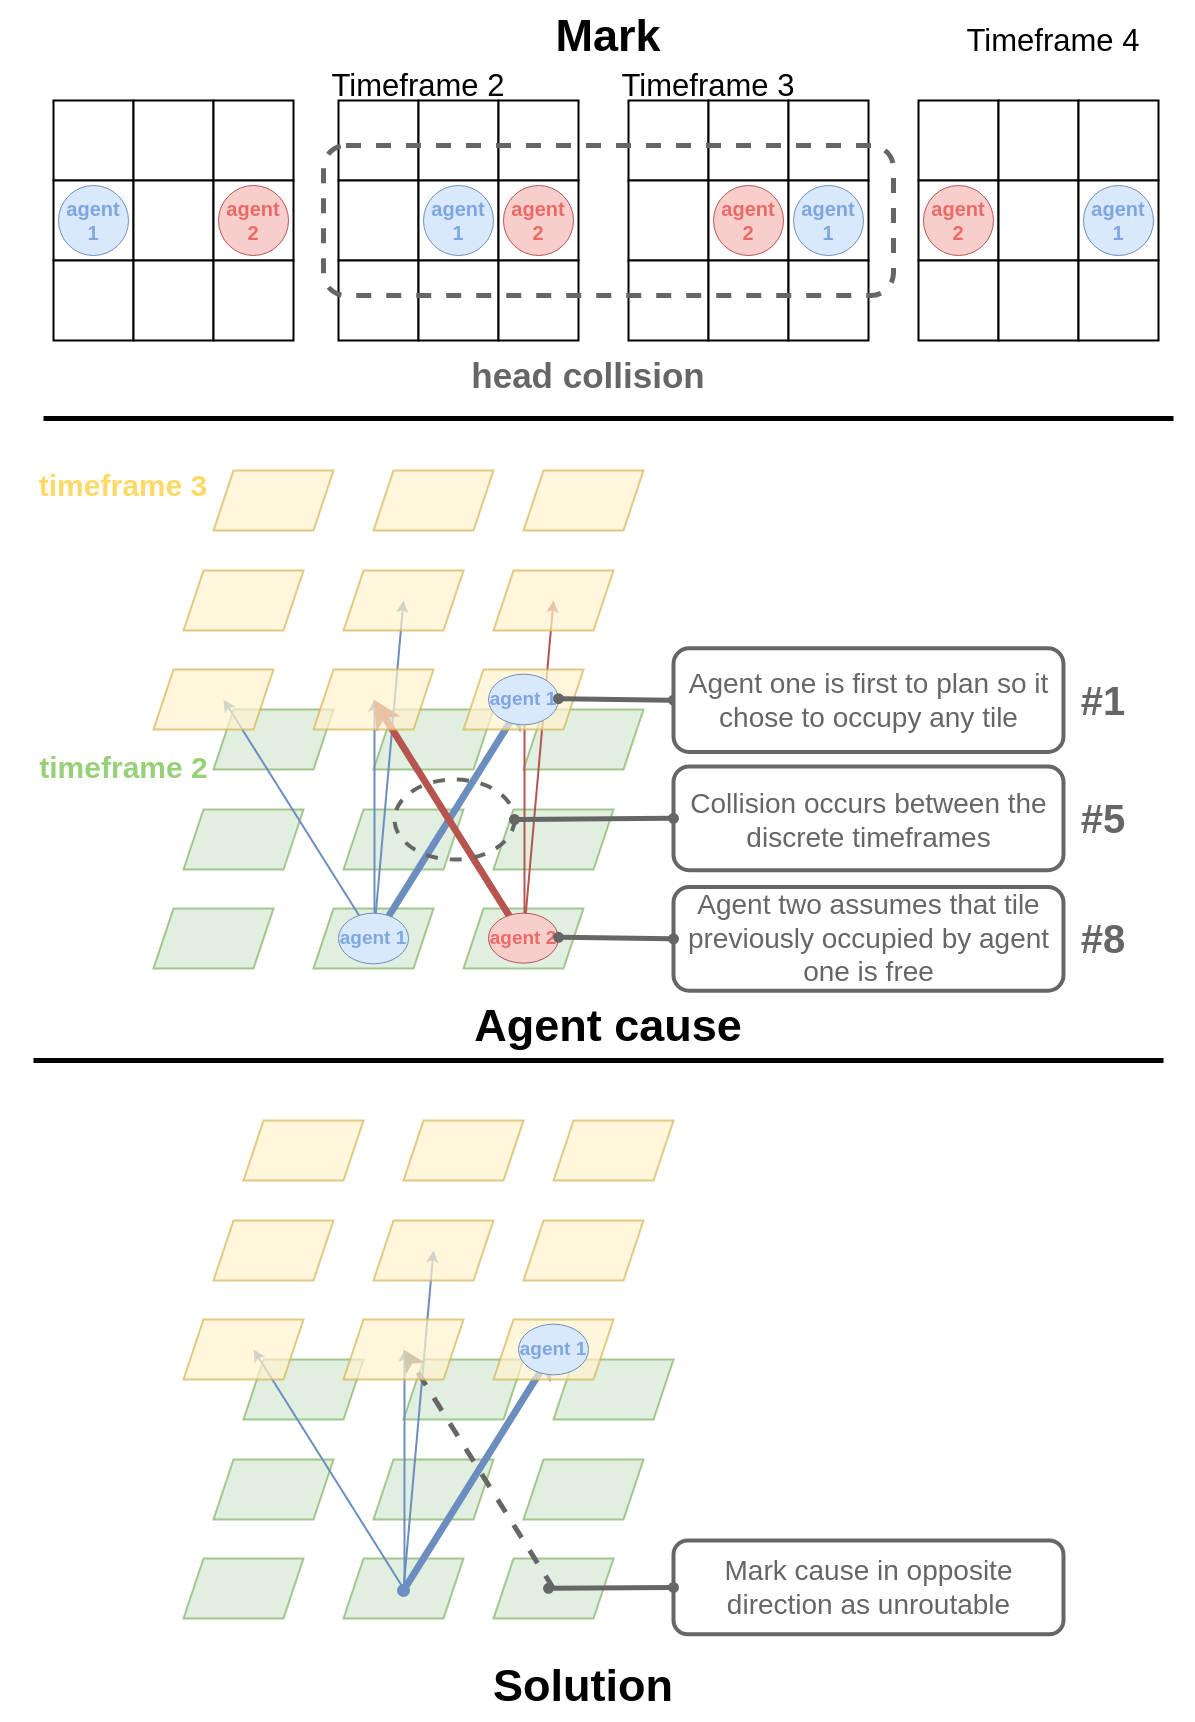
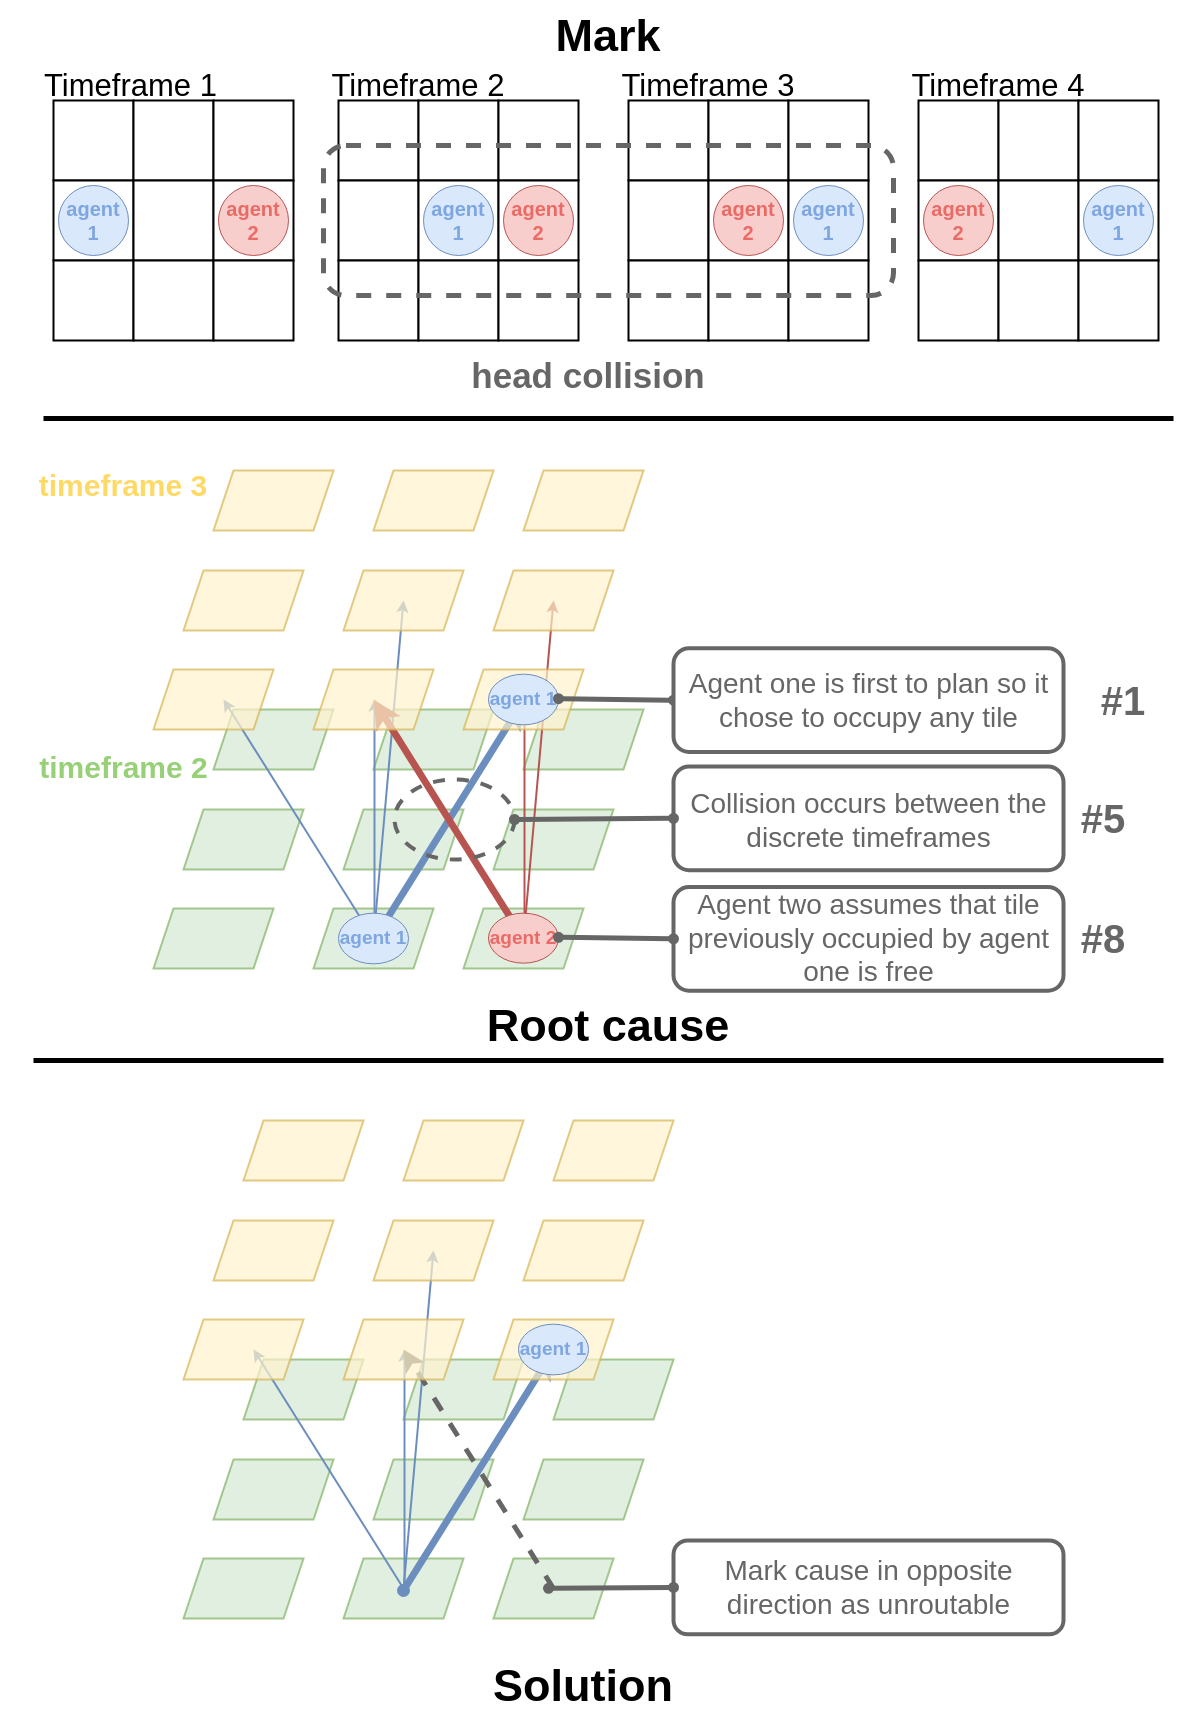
(1054, 41) -> (999, 86)
none -> (131, 86)
(1104, 700) -> (1124, 700)
(609, 1026) -> (609, 1026)
